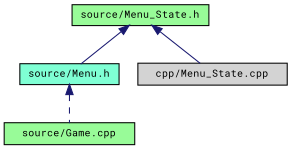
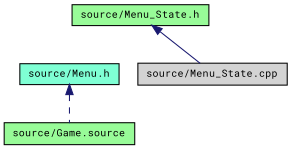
(101, 48) -> none
(213, 74) -> (213, 74)
(69, 134) -> (69, 134)
